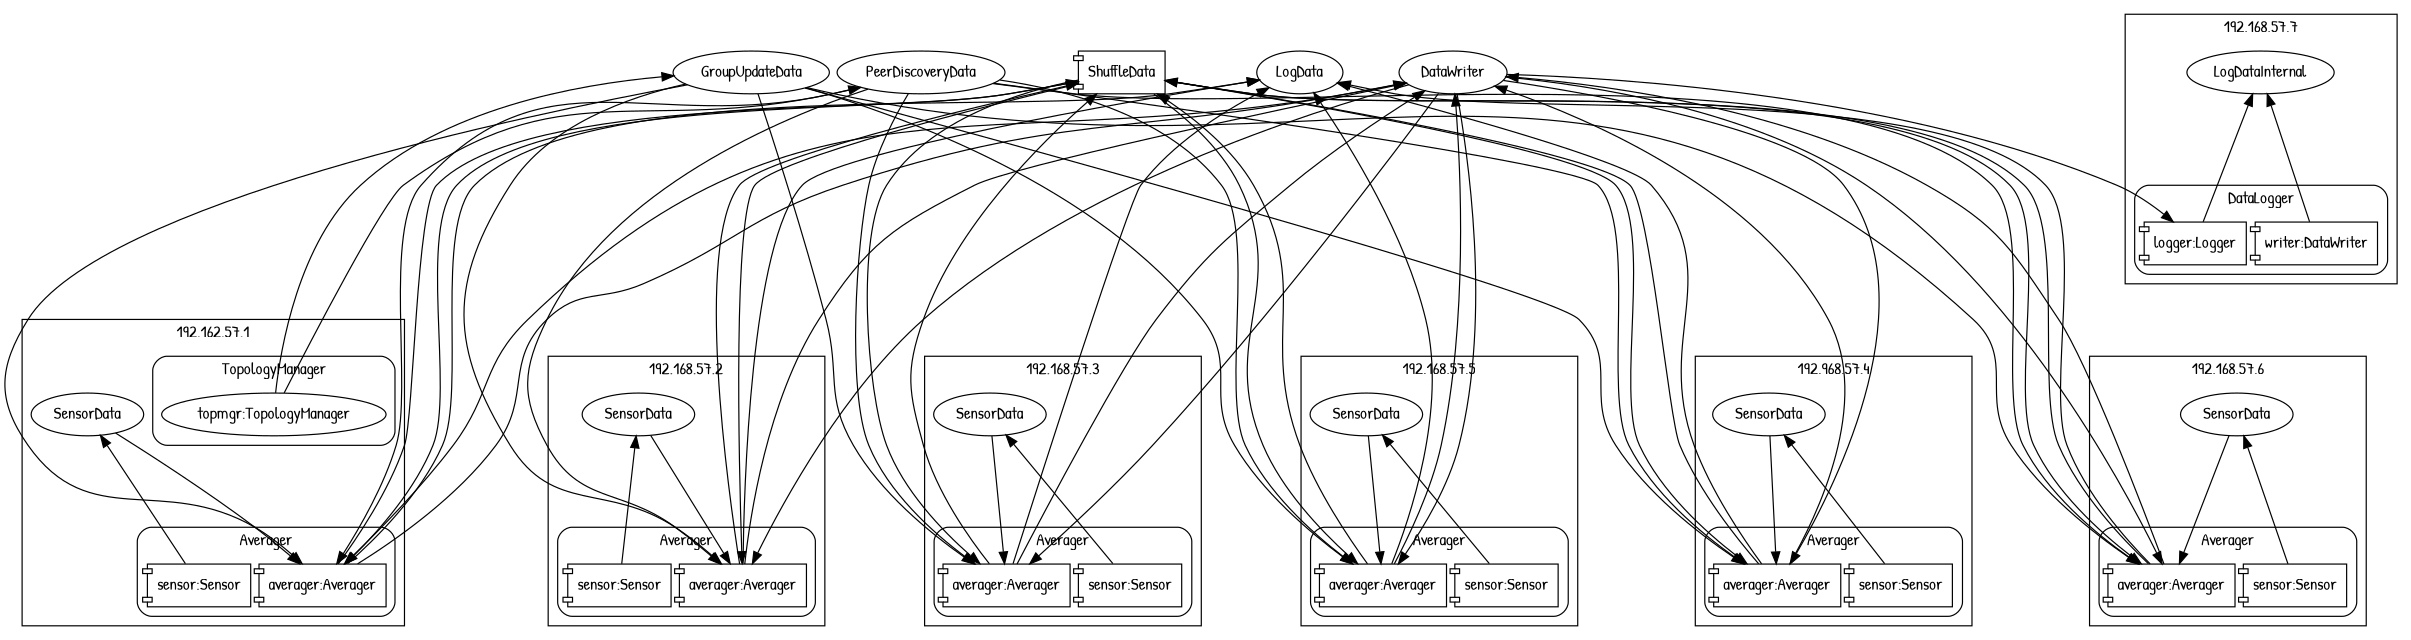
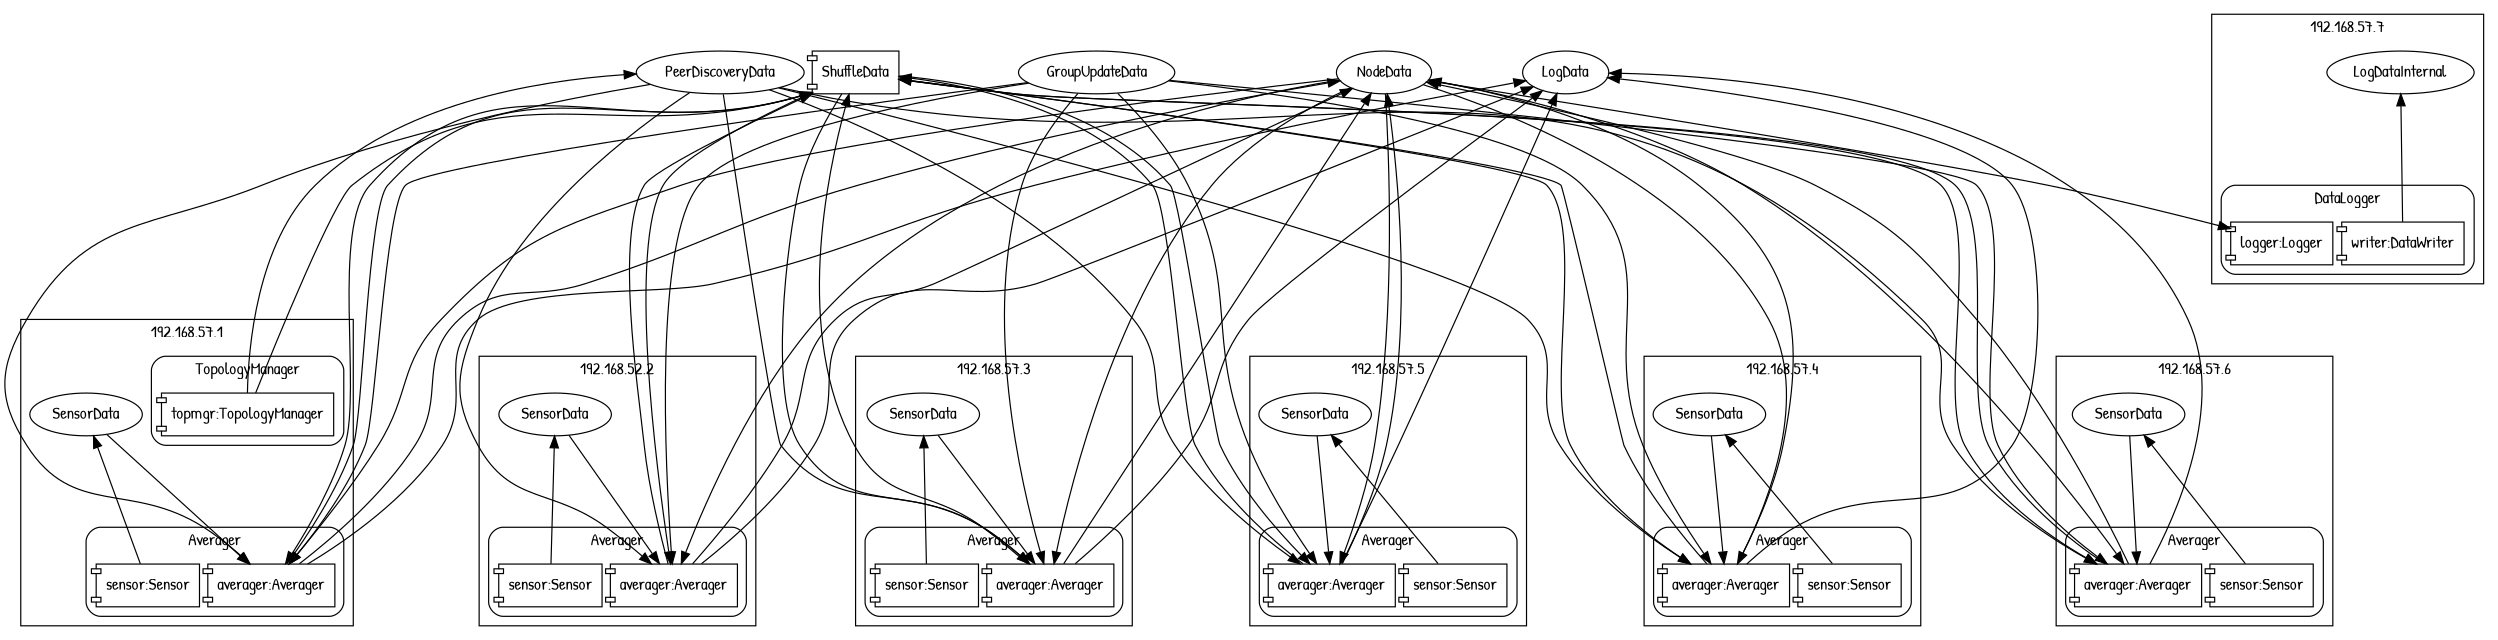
(1453, 72) -> (1384, 72)
(2226, 163) -> none
(388, 164) -> (378, 168)
(213, 333) -> (187, 333)
(687, 370) -> (617, 370)
(1834, 370) -> (1782, 370)
(274, 414) -> (248, 414)
